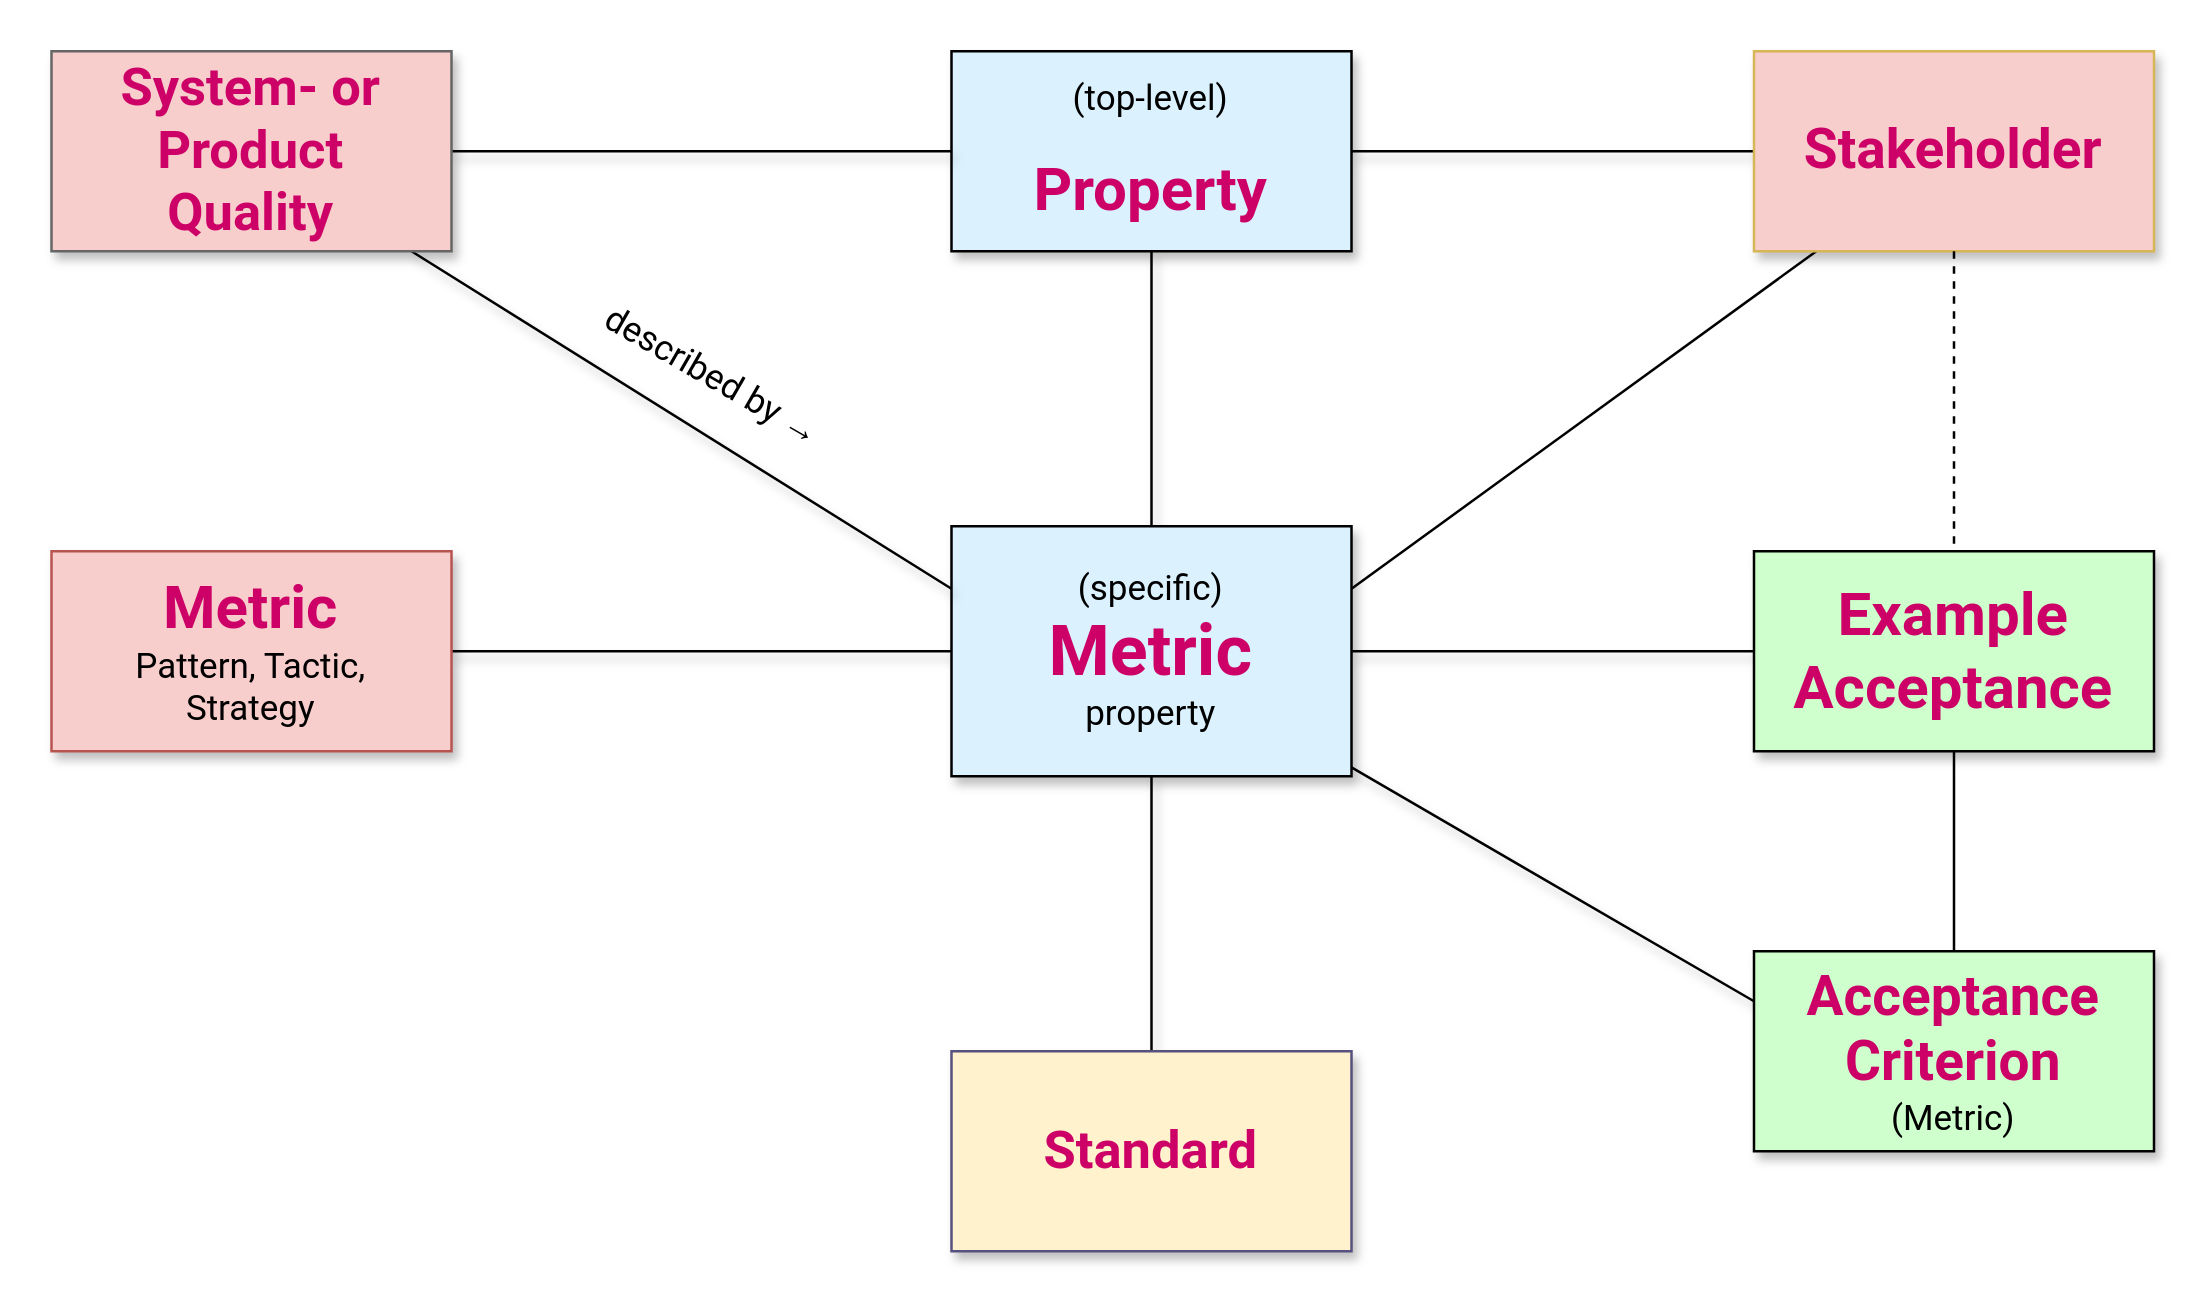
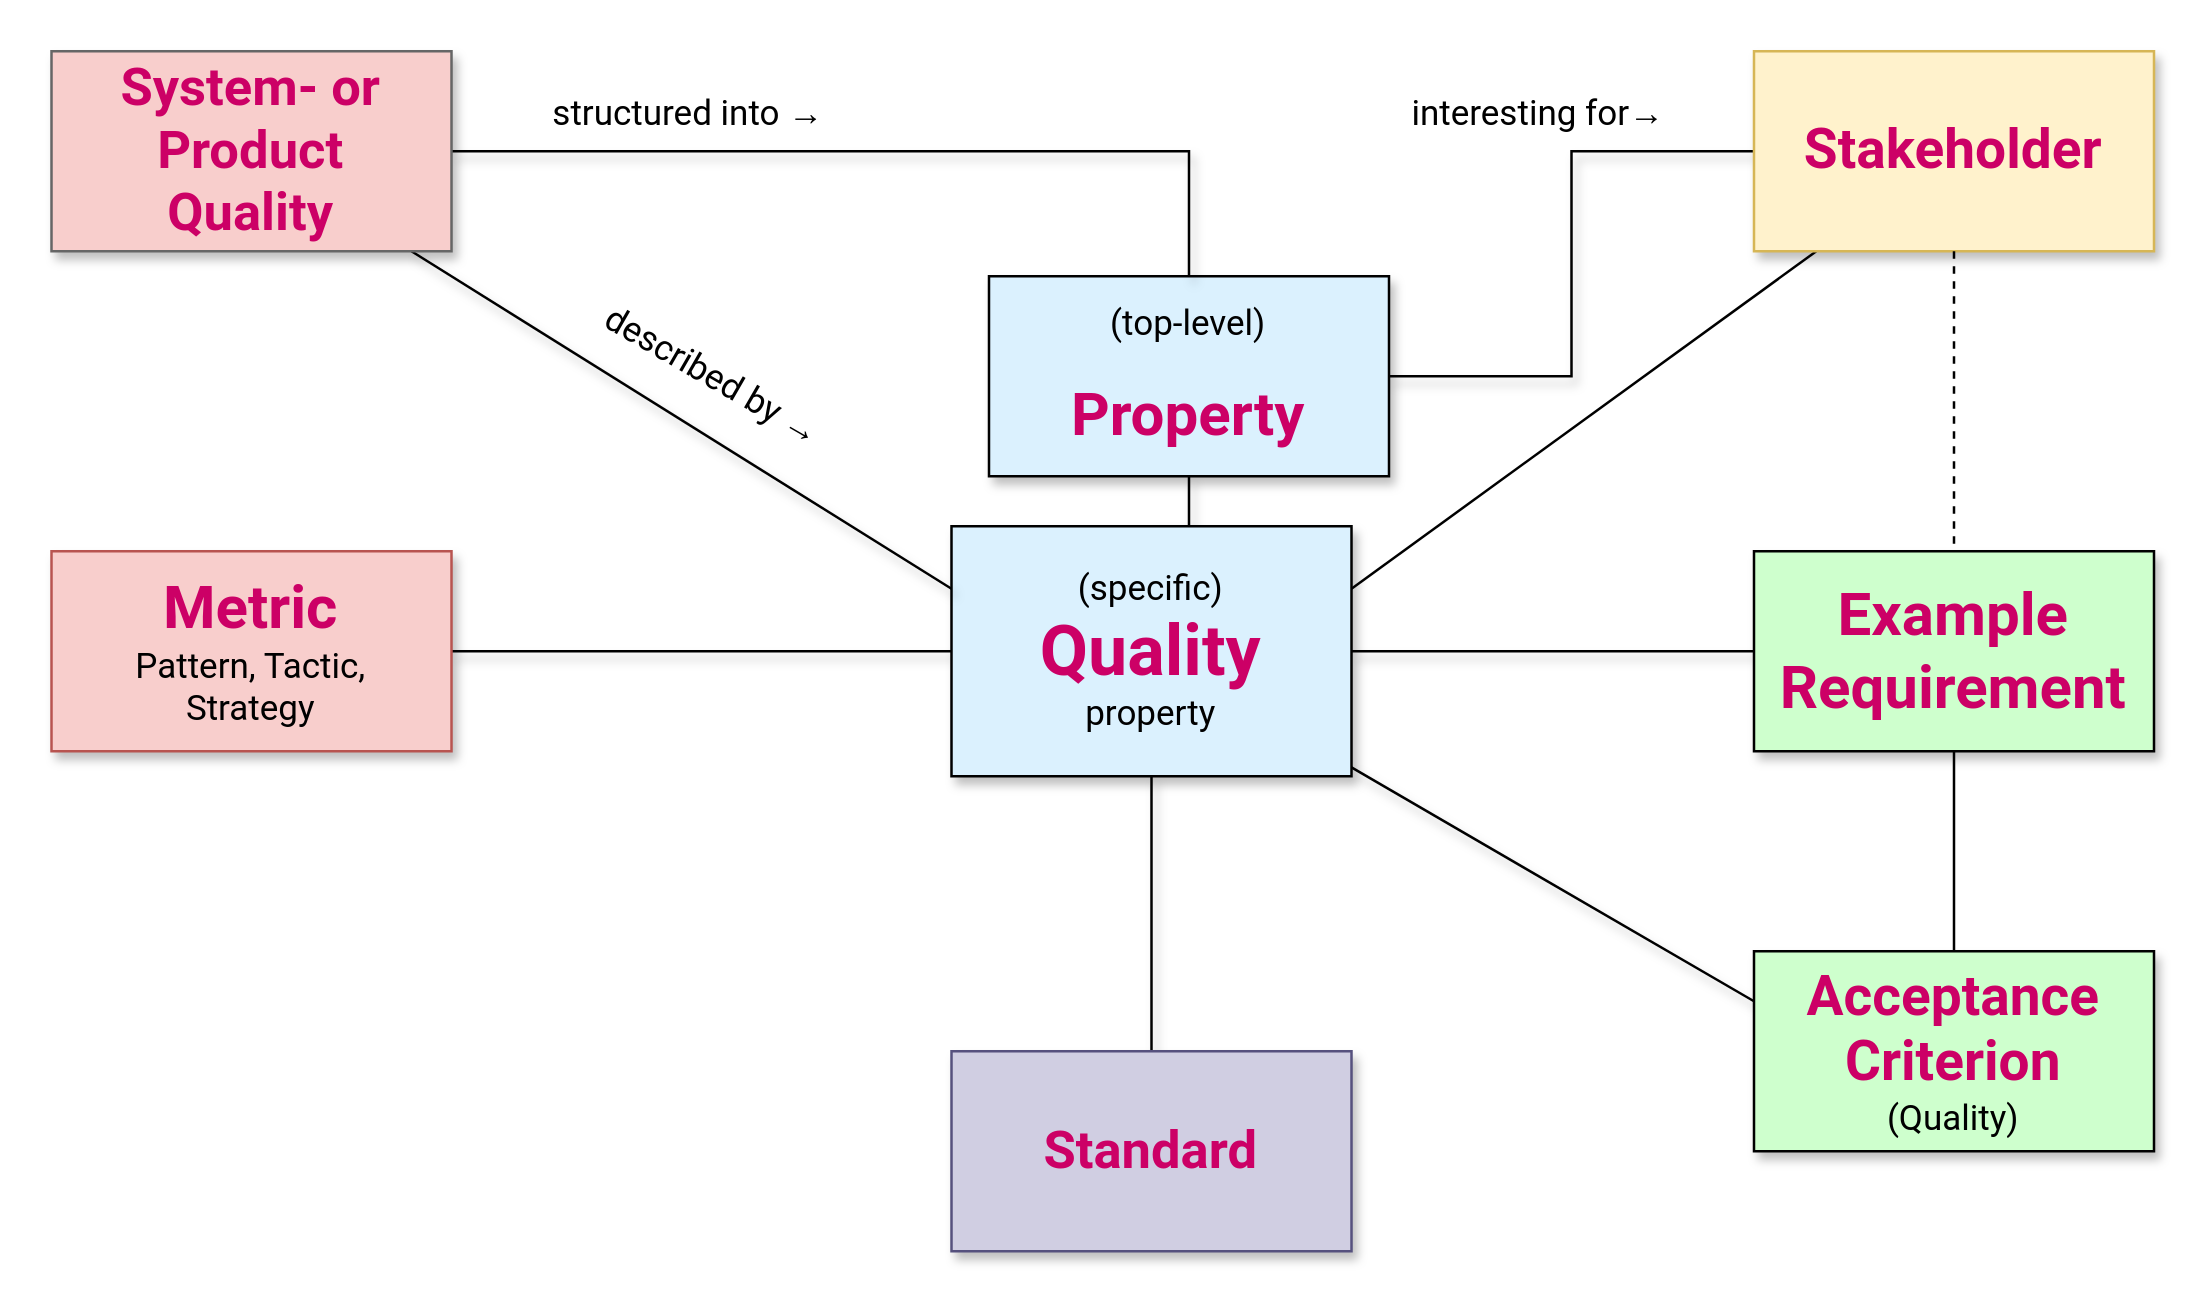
none -> (689, 114)
none -> (1539, 114)
(1151, 151) -> (1189, 376)
(1954, 151) -> (1954, 151)
(1151, 651) -> (1151, 651)
(1954, 651) -> (1954, 651)
(1954, 1051) -> (1954, 1051)
(1151, 1151) -> (1151, 1151)
